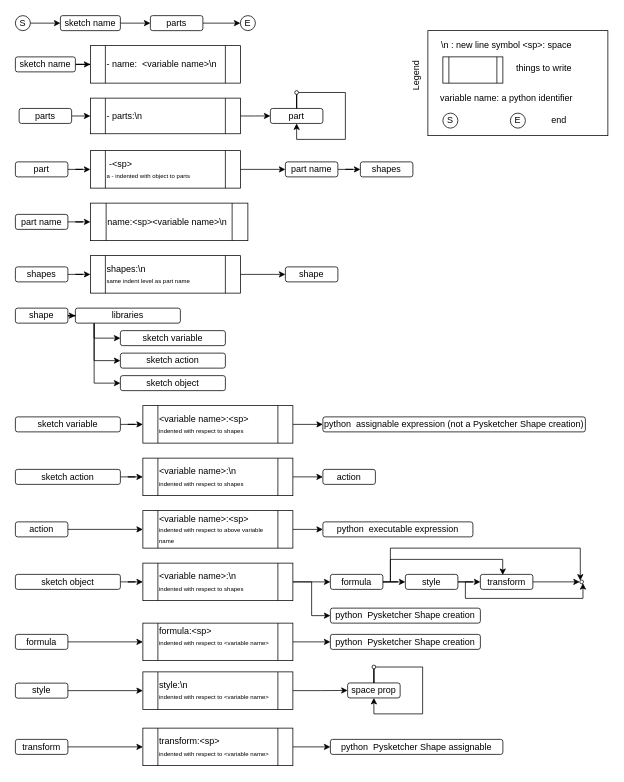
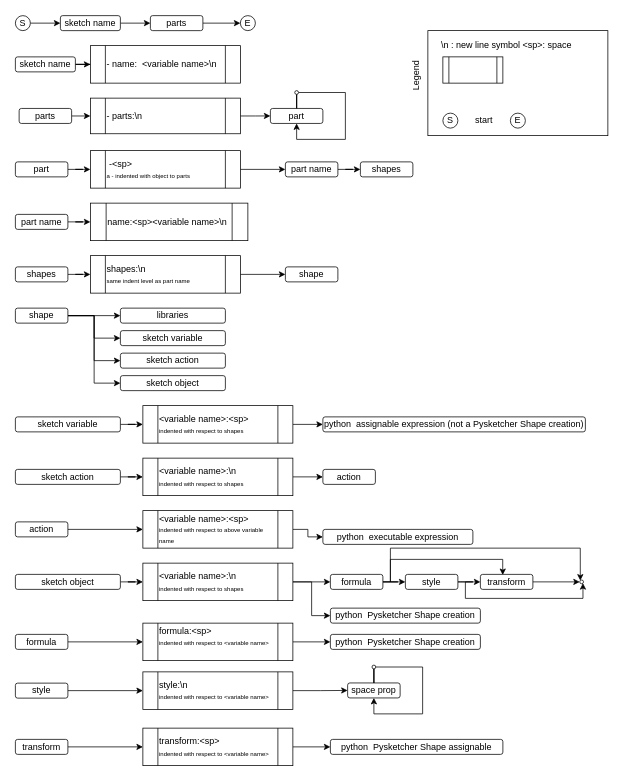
(544, 68) -> none
(507, 98) -> none
none -> (484, 120)
(559, 120) -> none
(128, 315) -> (173, 315)
(398, 529) -> (398, 537)
